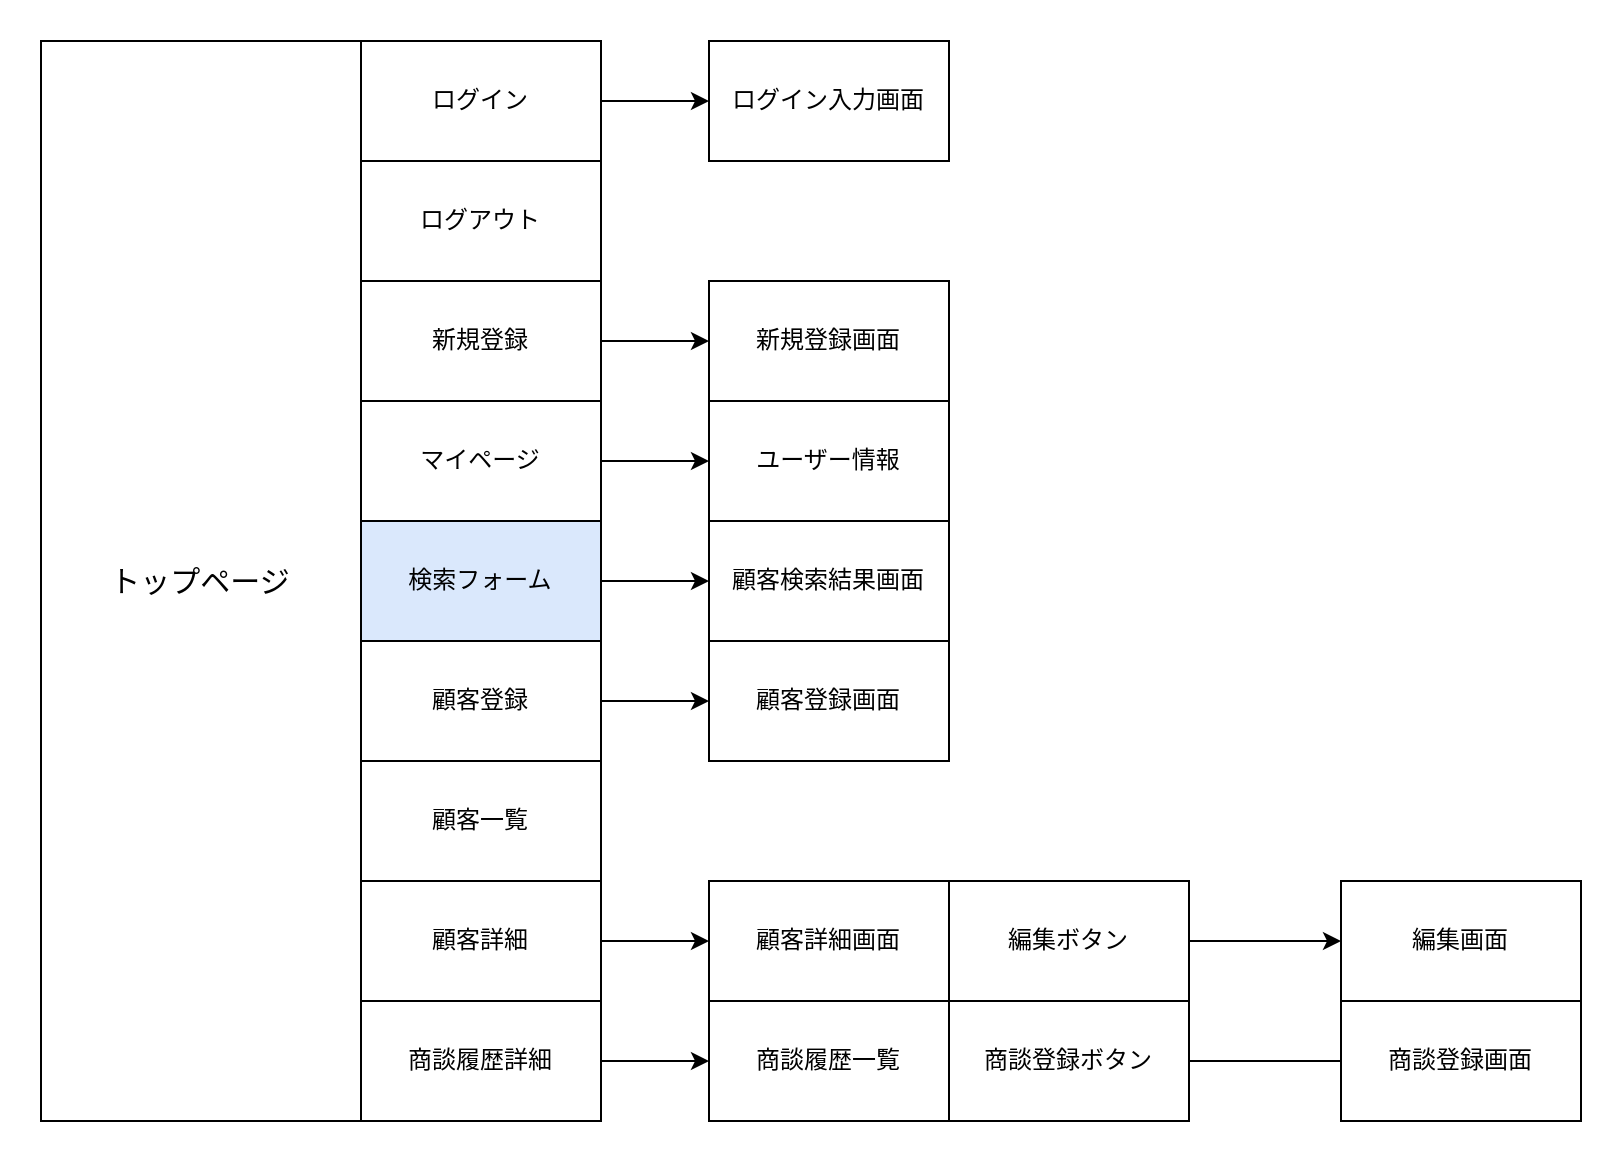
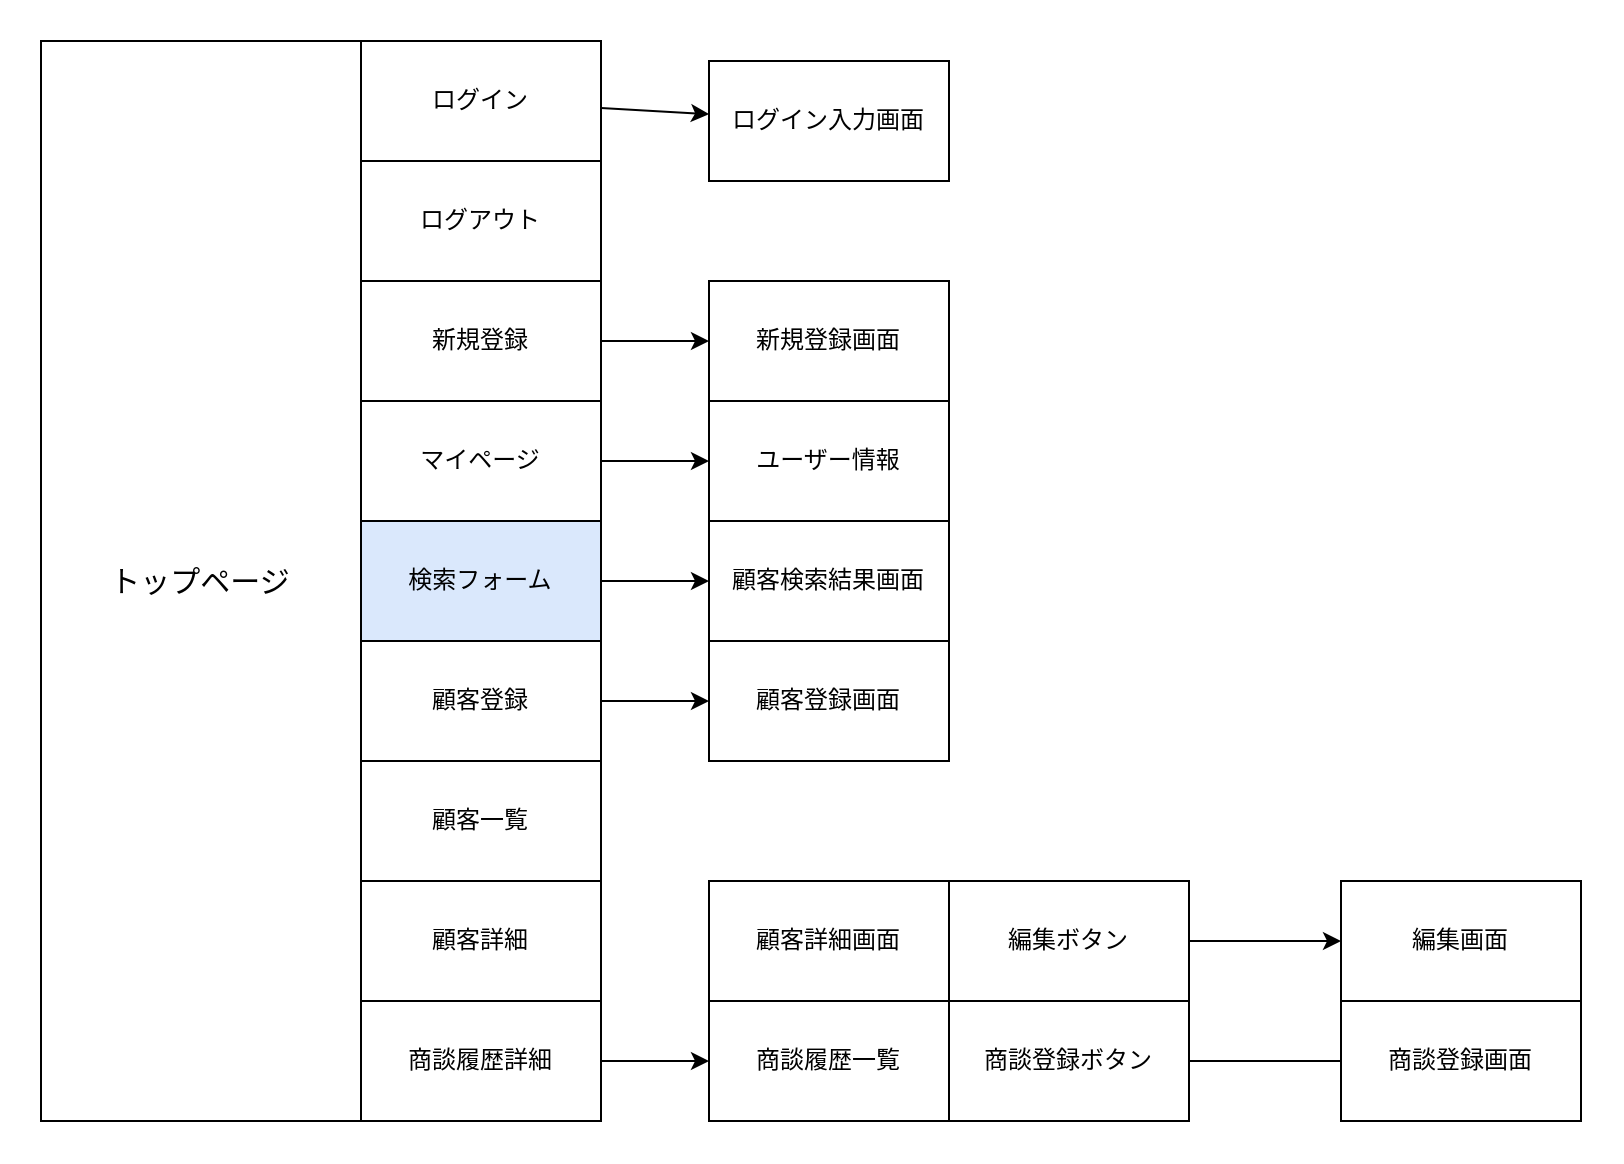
(829, 101) -> (829, 121)
(648, 941) -> none
